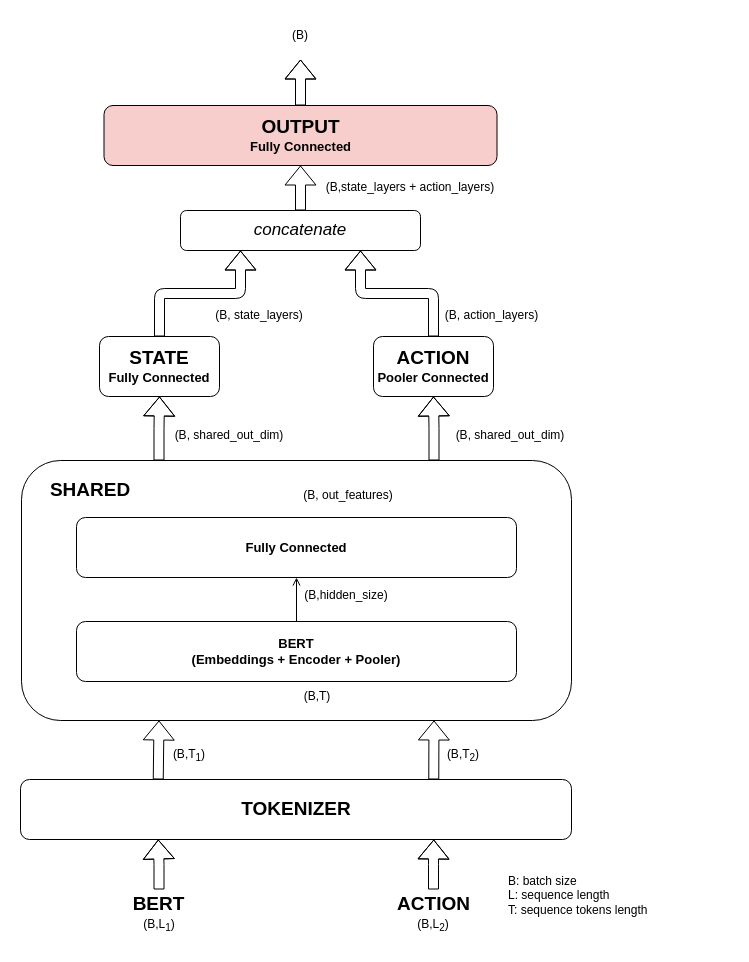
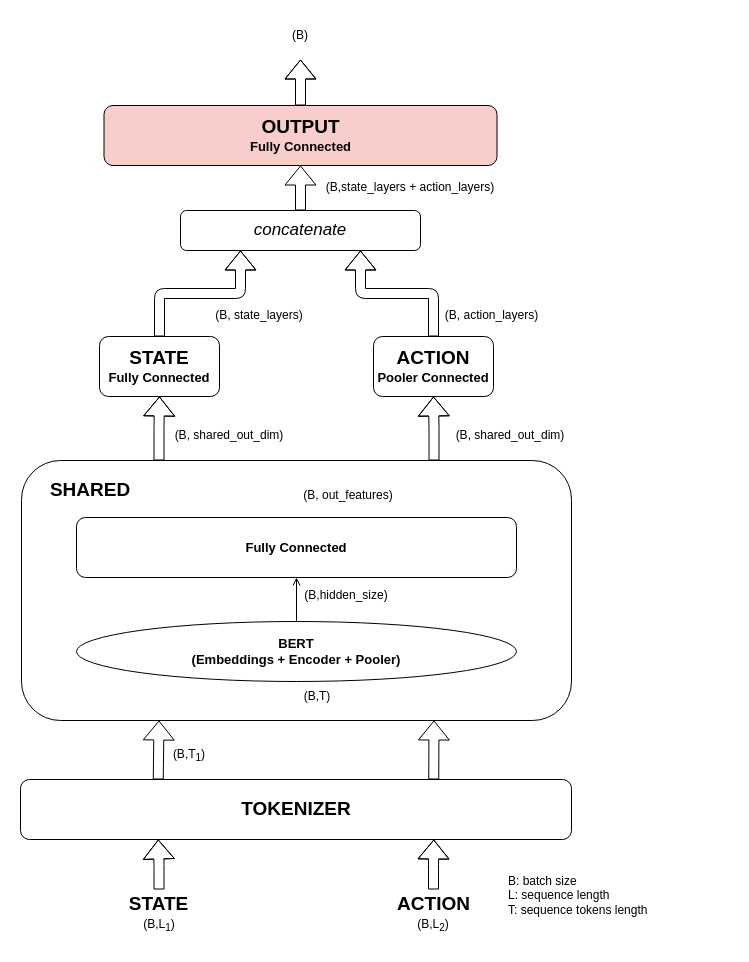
(297, 652) -> (297, 652)
(464, 756) -> none
(159, 905) -> (159, 905)
